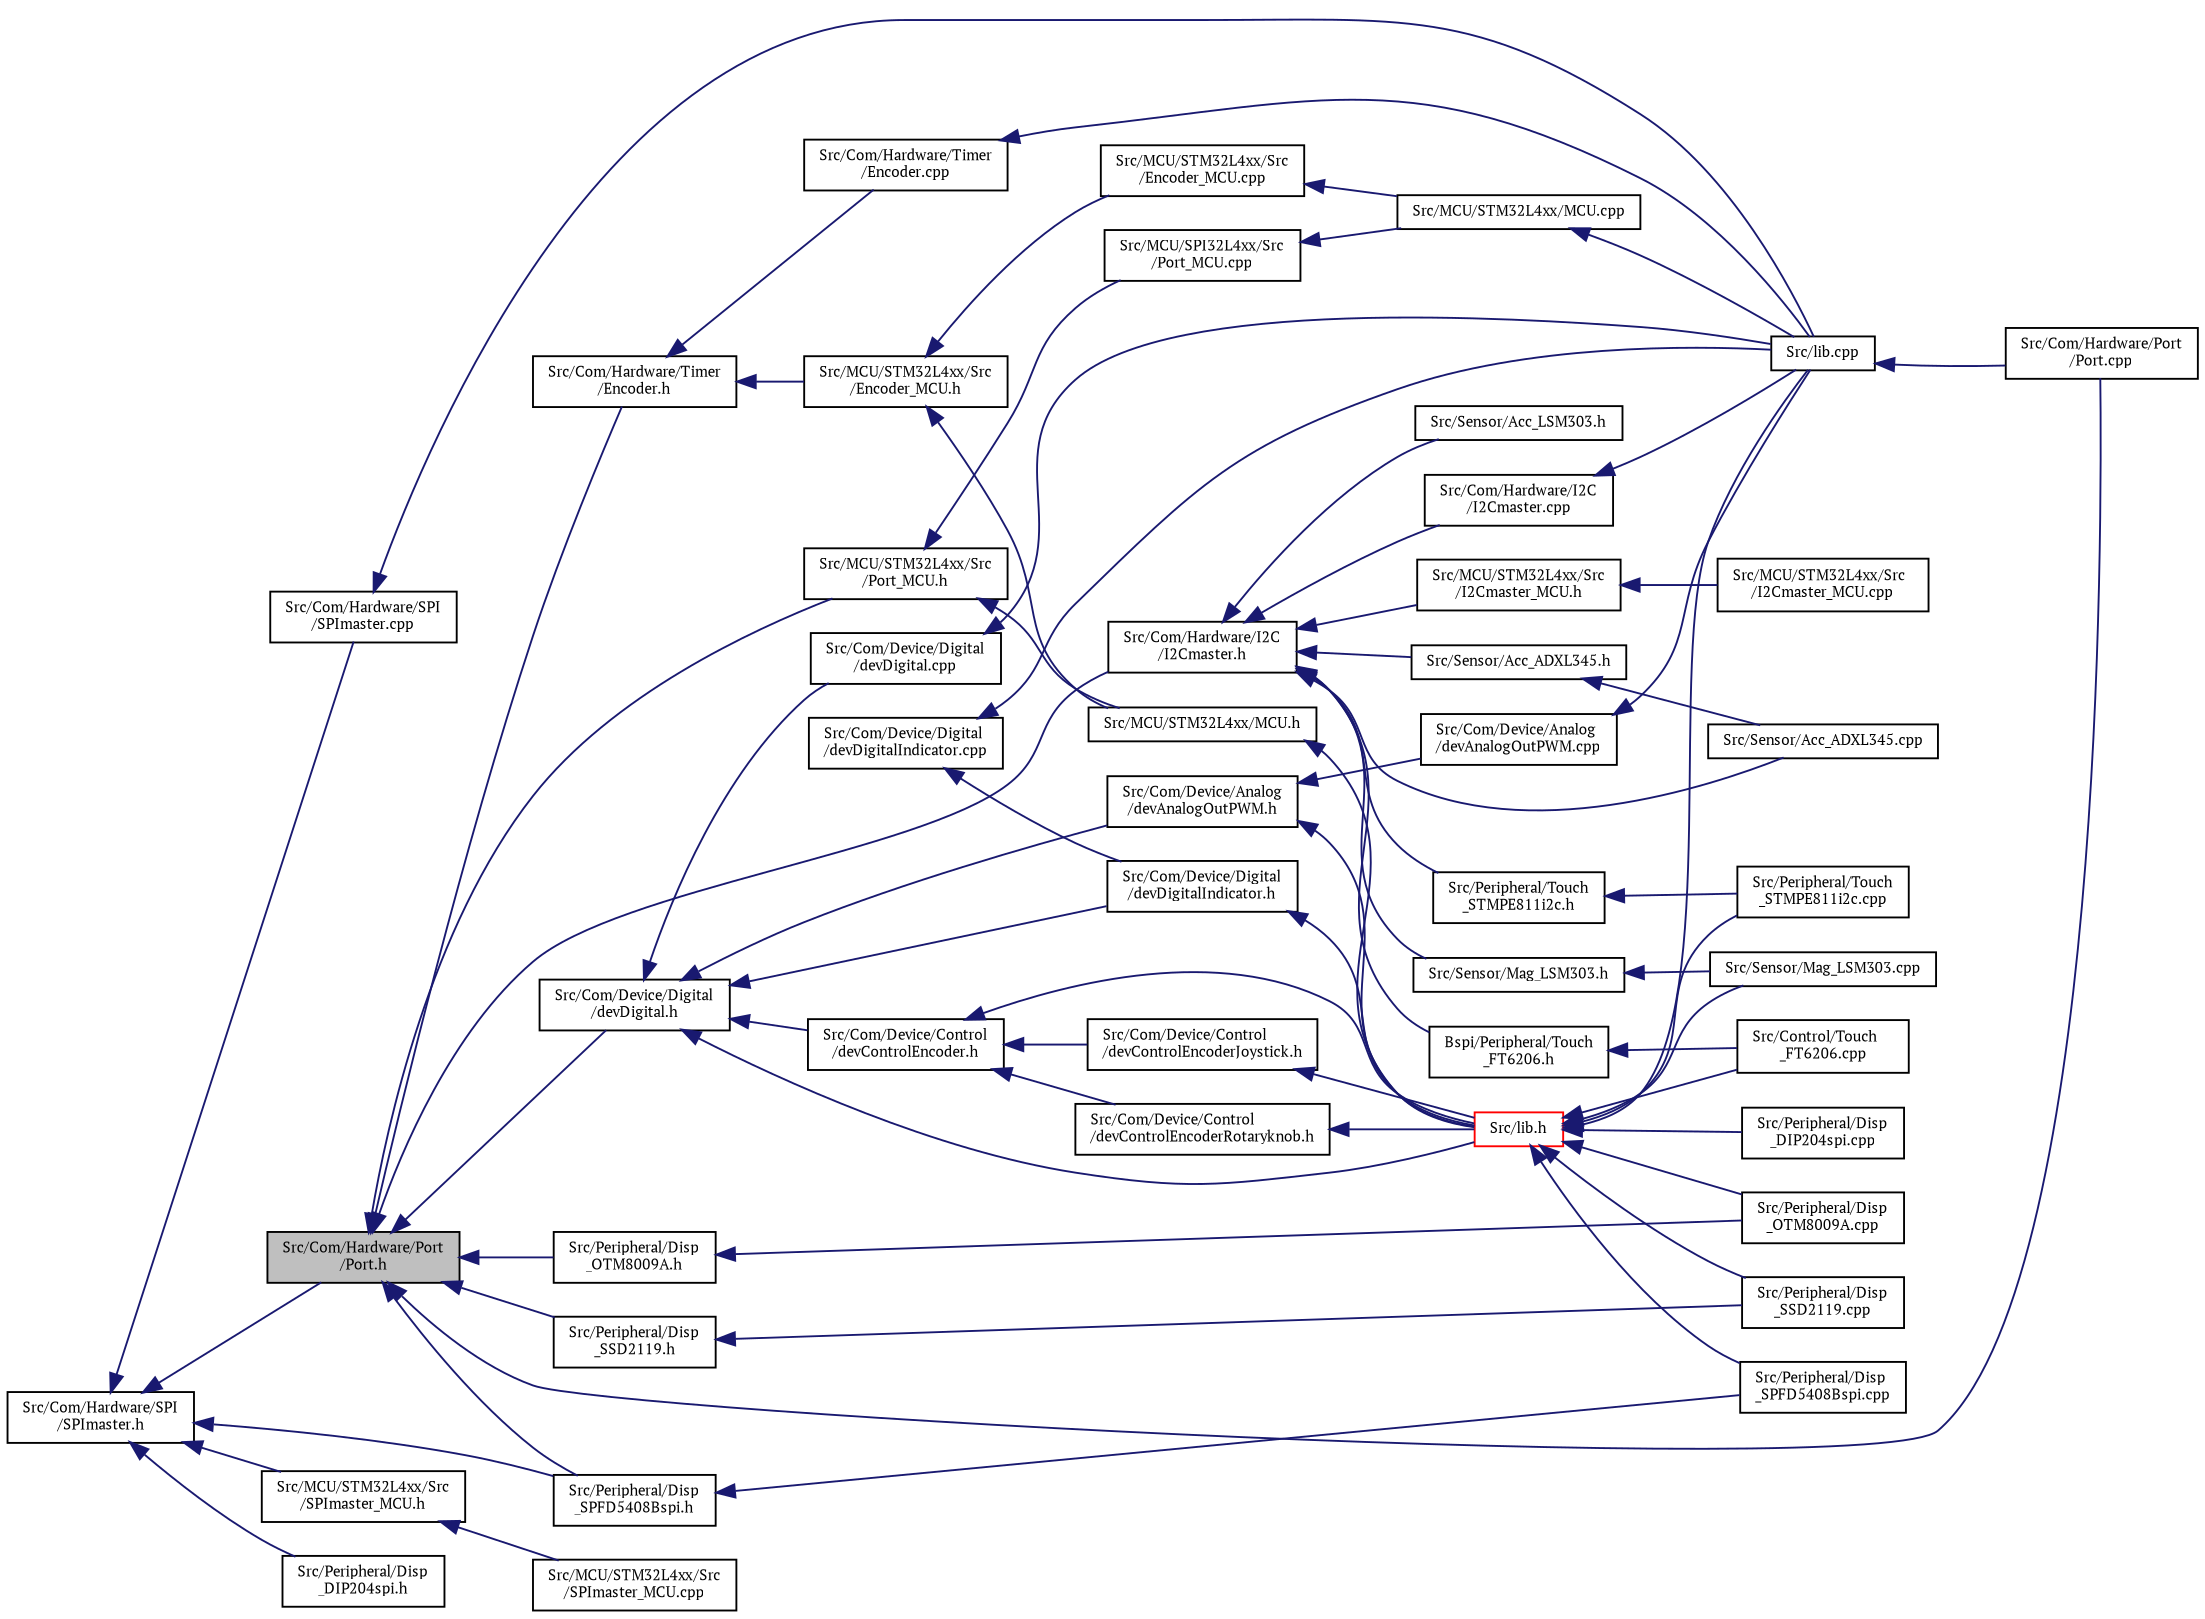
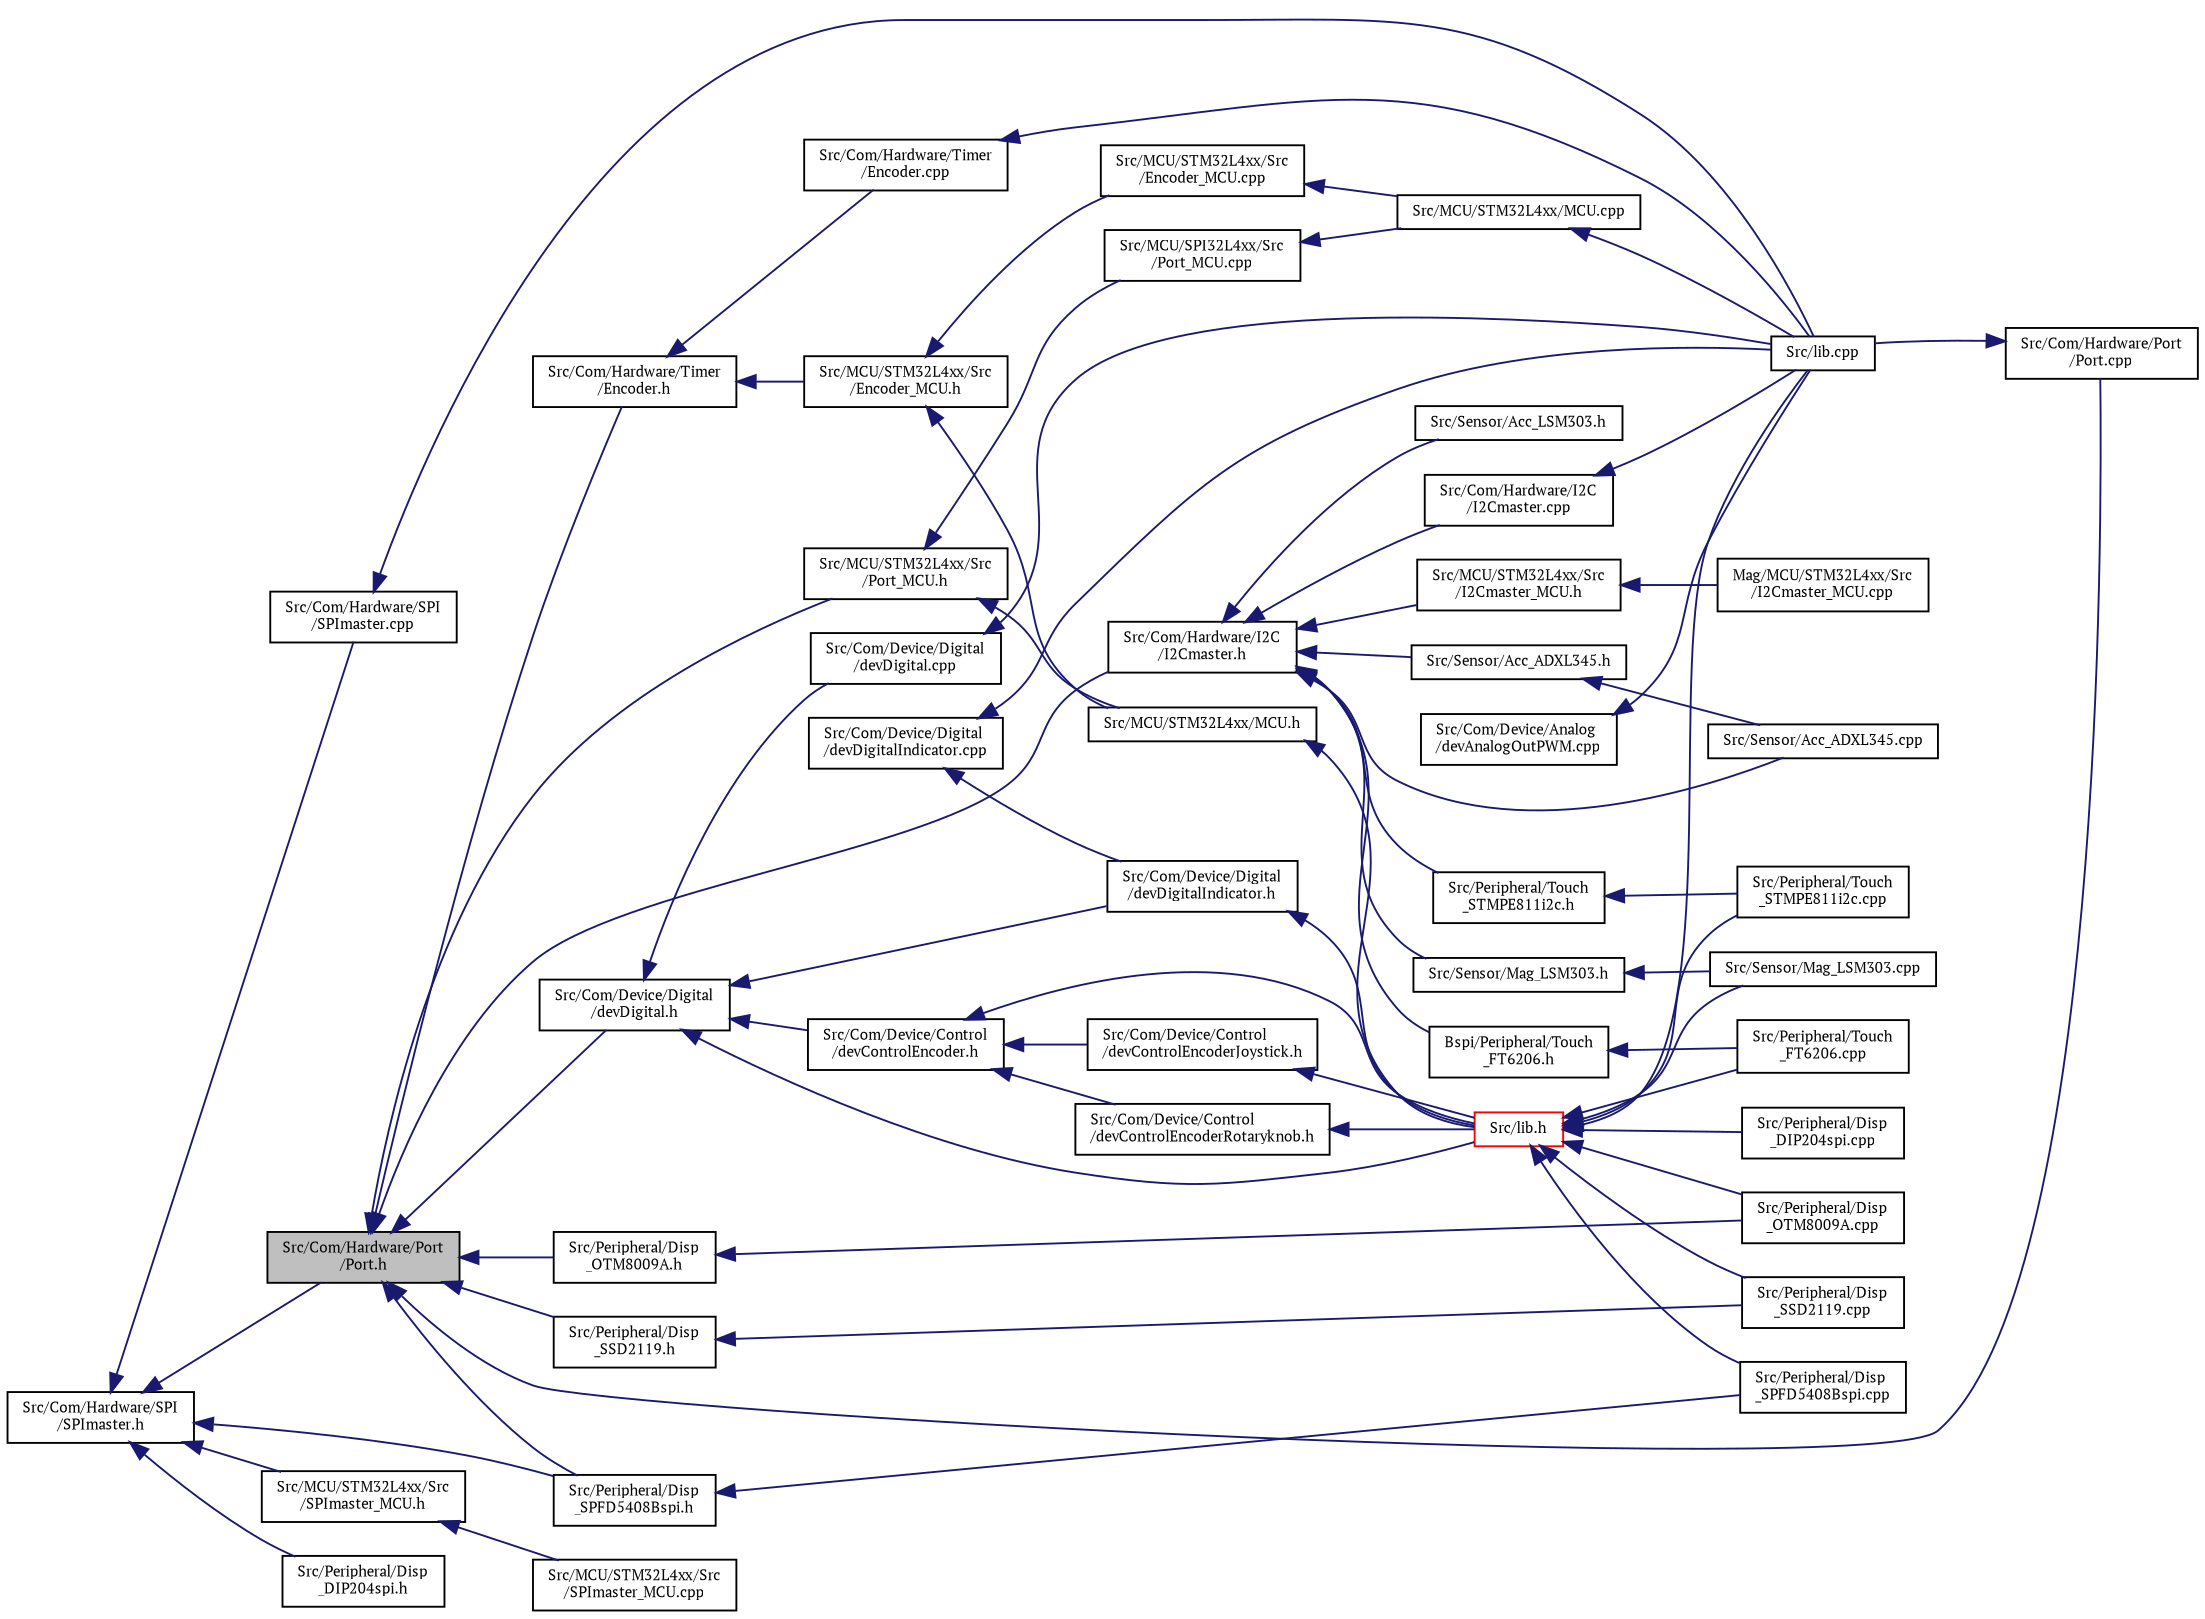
(1950, 366) -> (1931, 341)
(1823, 585) -> (1823, 585)
(1203, 802) -> none
(1823, 1046) -> (1823, 1046)
